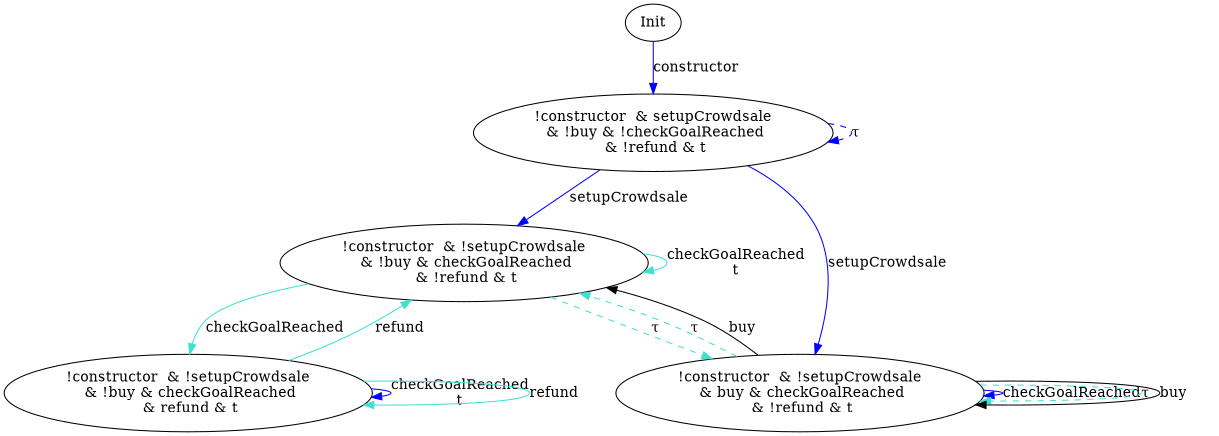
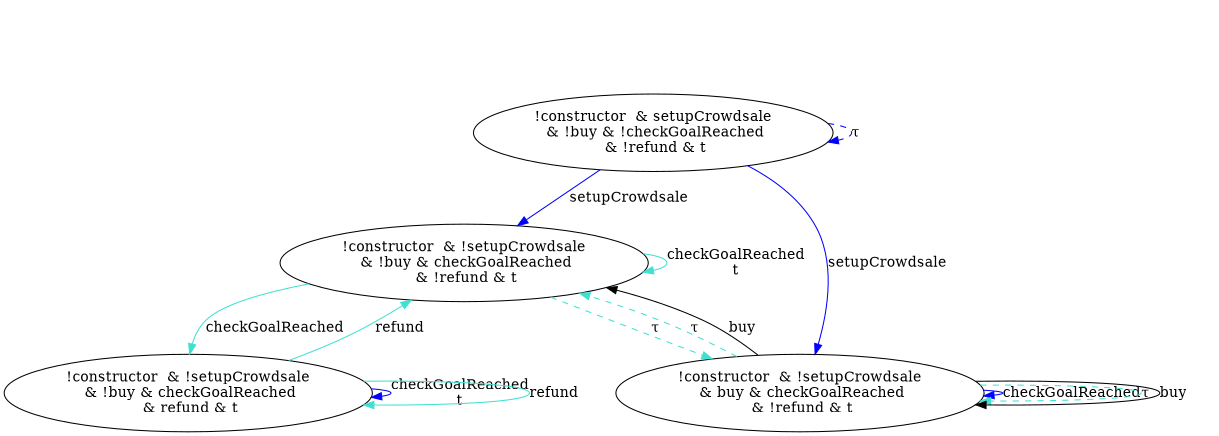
(653, 23) -> none
